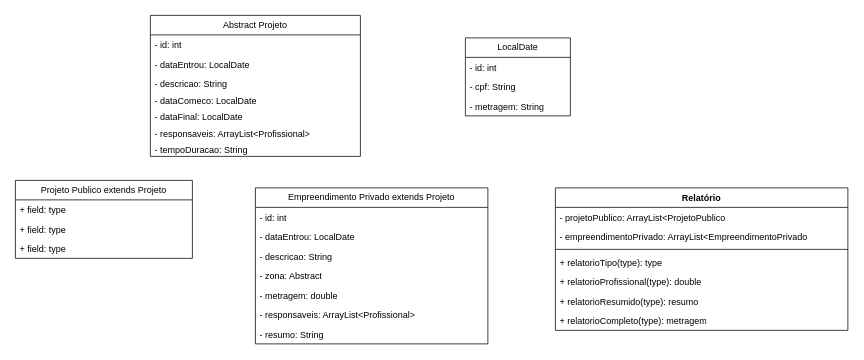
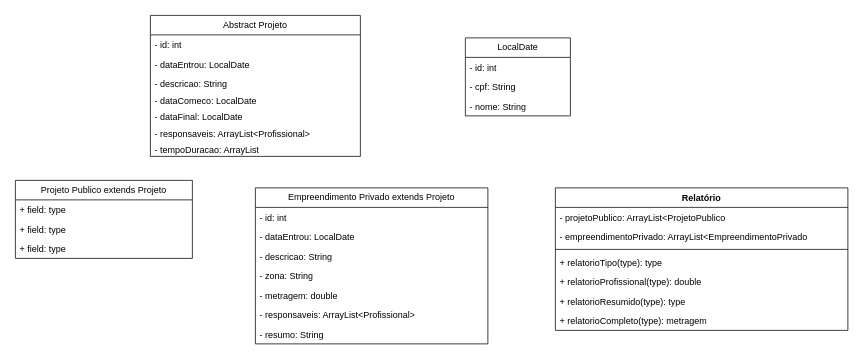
(511, 107) -> (500, 107)
(206, 151) -> (213, 151)
(297, 277) -> (290, 277)
(636, 302) -> (631, 302)
